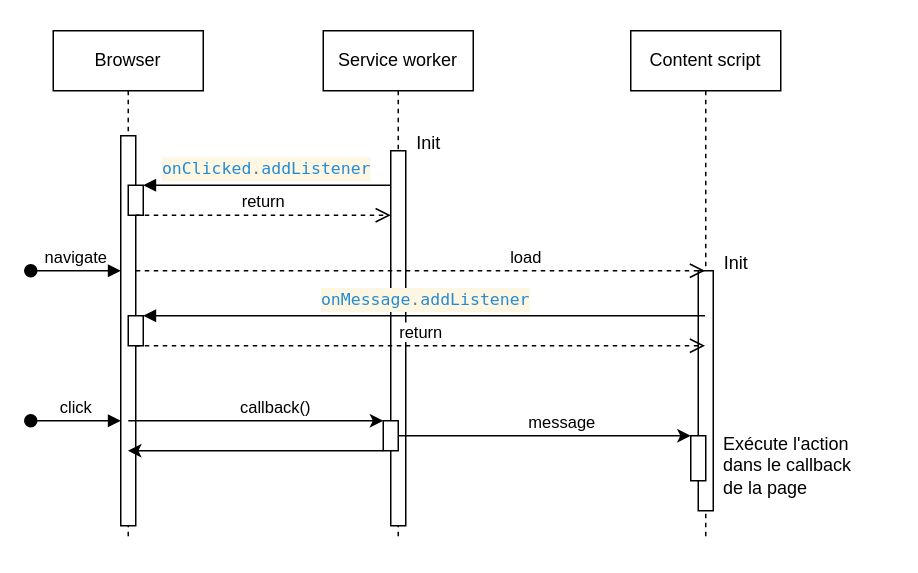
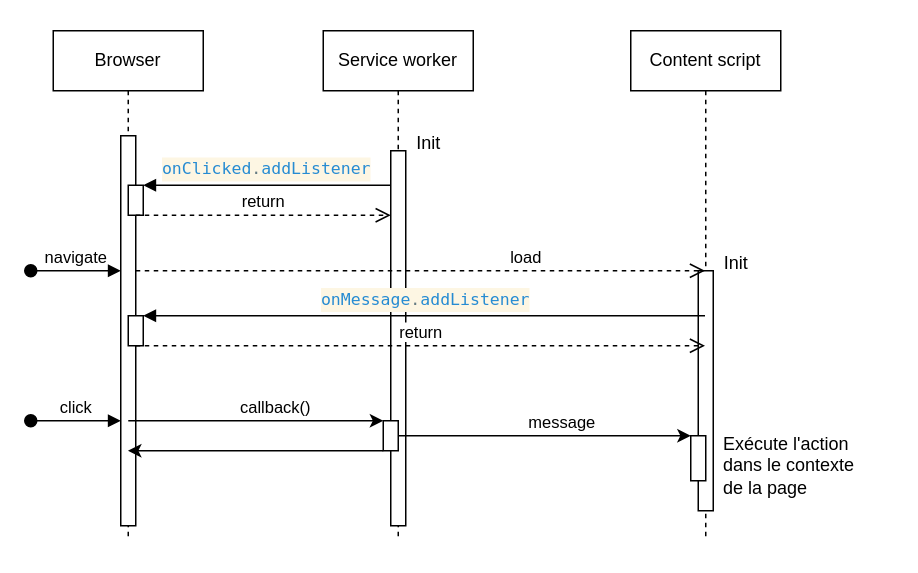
(795, 466) -> (797, 466)
